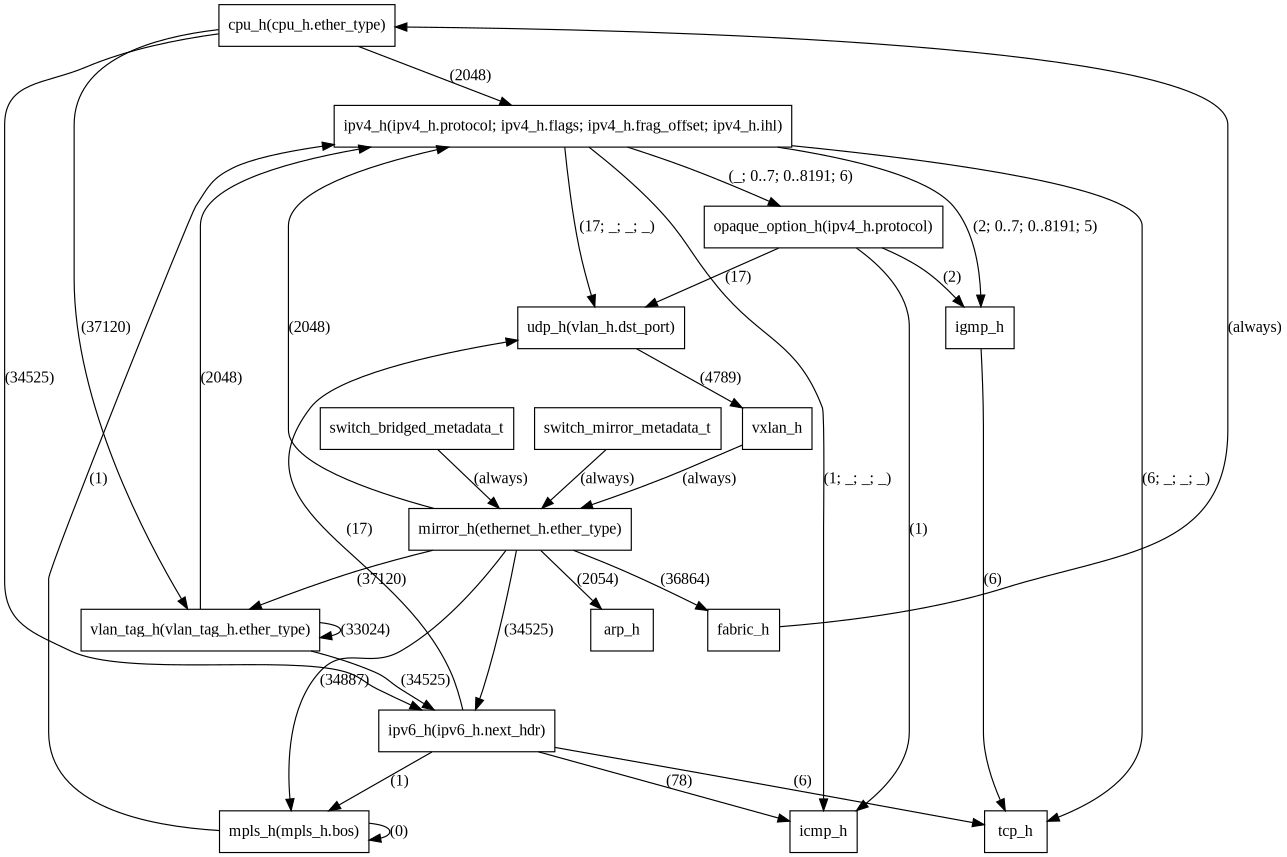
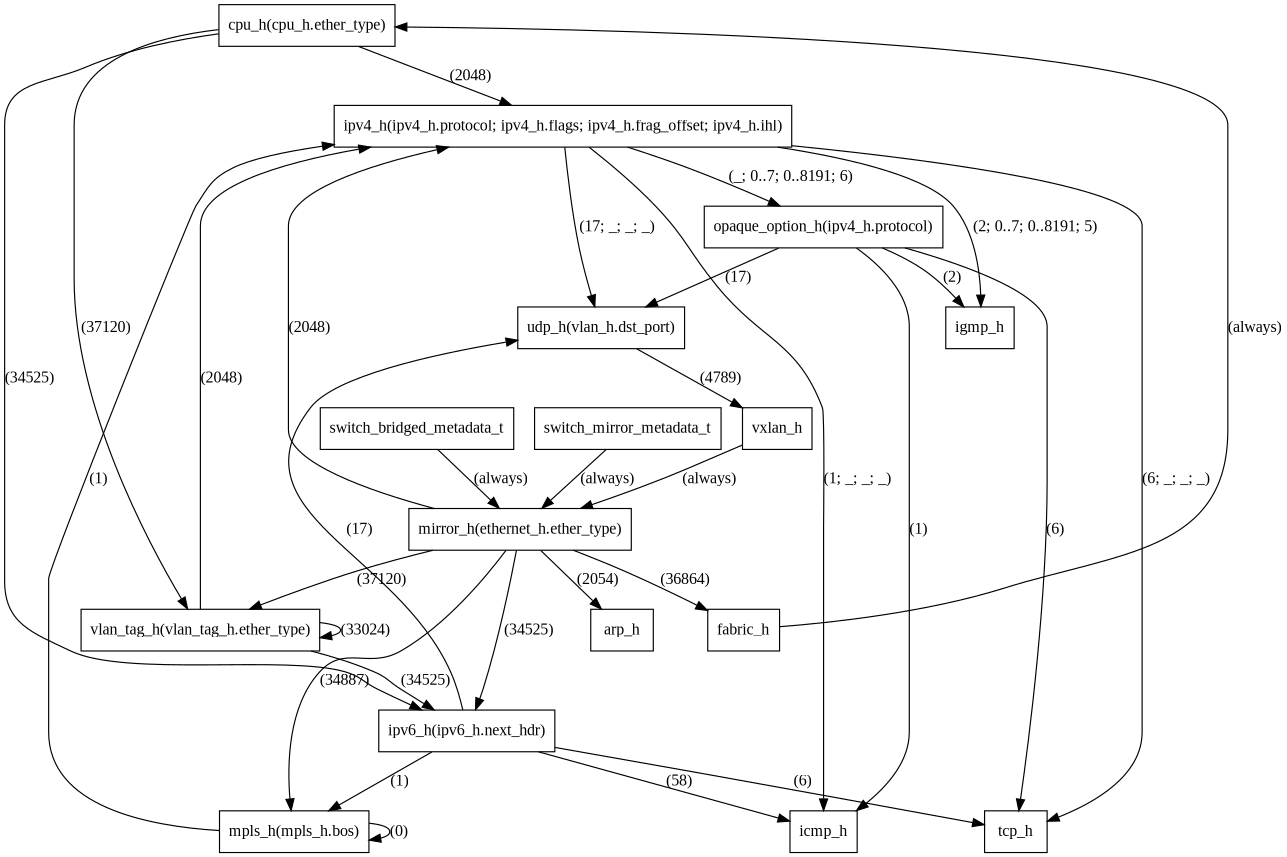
(983, 576) -> (1047, 479)
(679, 781) -> (679, 781)
